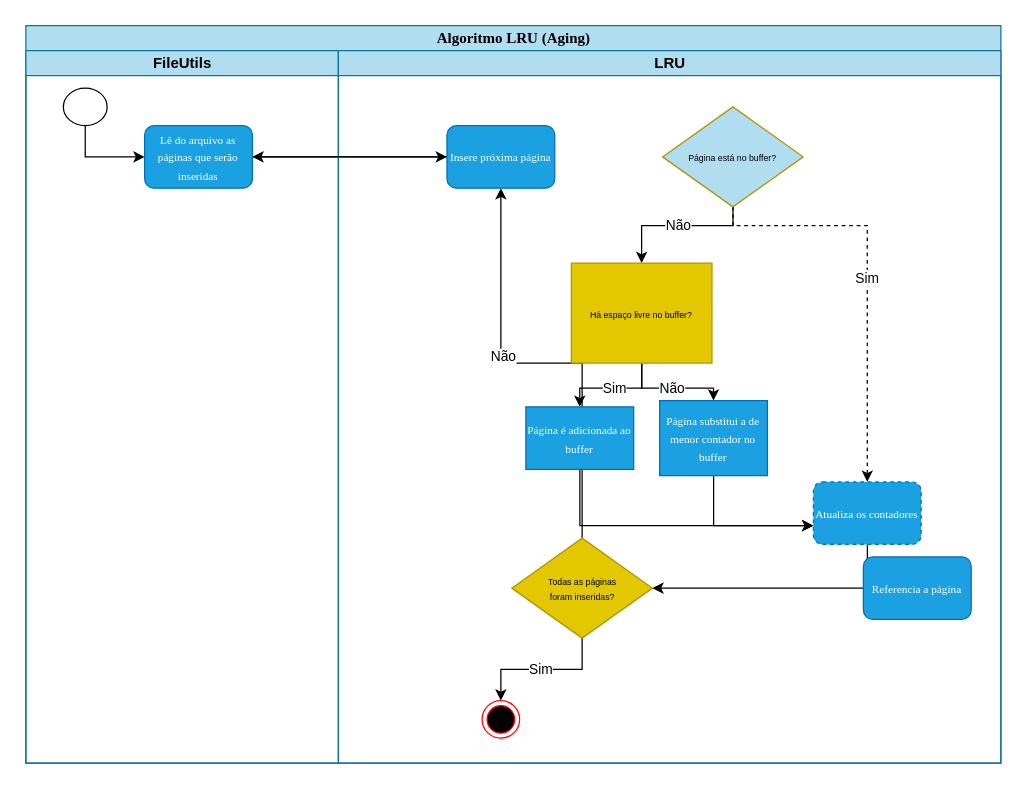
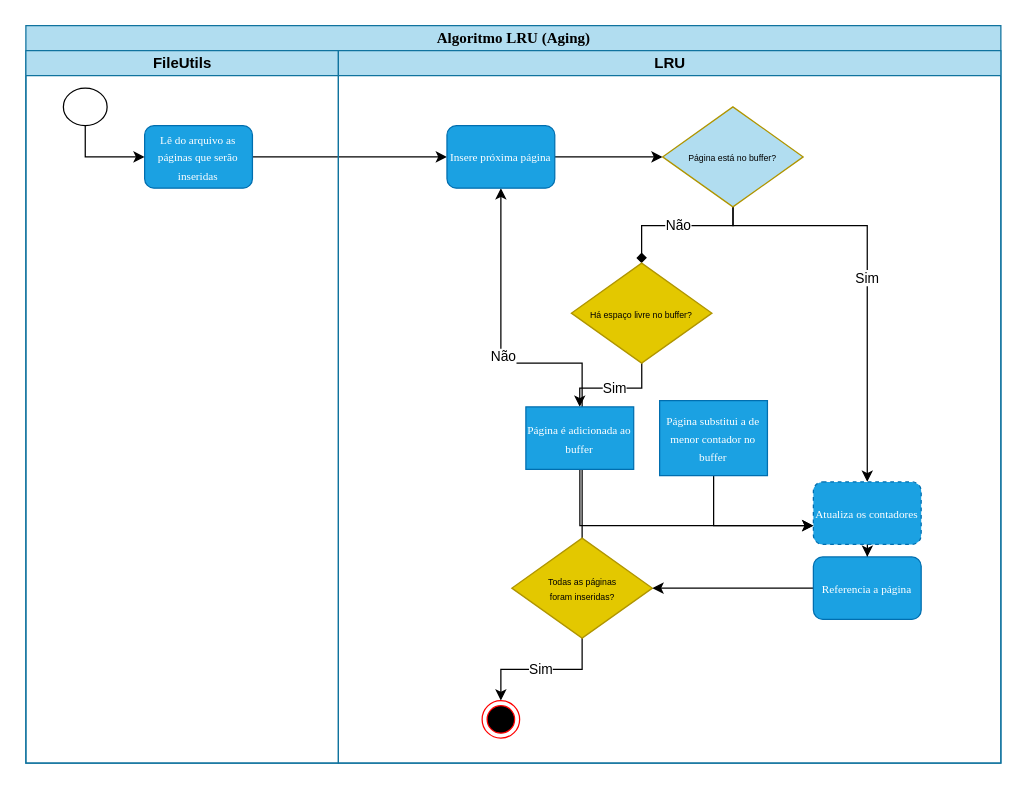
(443, 157) -> (604, 157)
(641, 253) -> (641, 252)
(641, 313) -> (641, 313)
(867, 378) -> (867, 378)
(680, 388) -> none
(917, 588) -> (867, 588)
